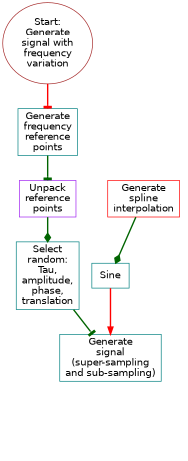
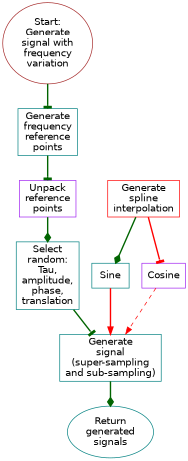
(48, 94) -> (48, 94)
none -> (164, 276)
none -> (110, 432)
